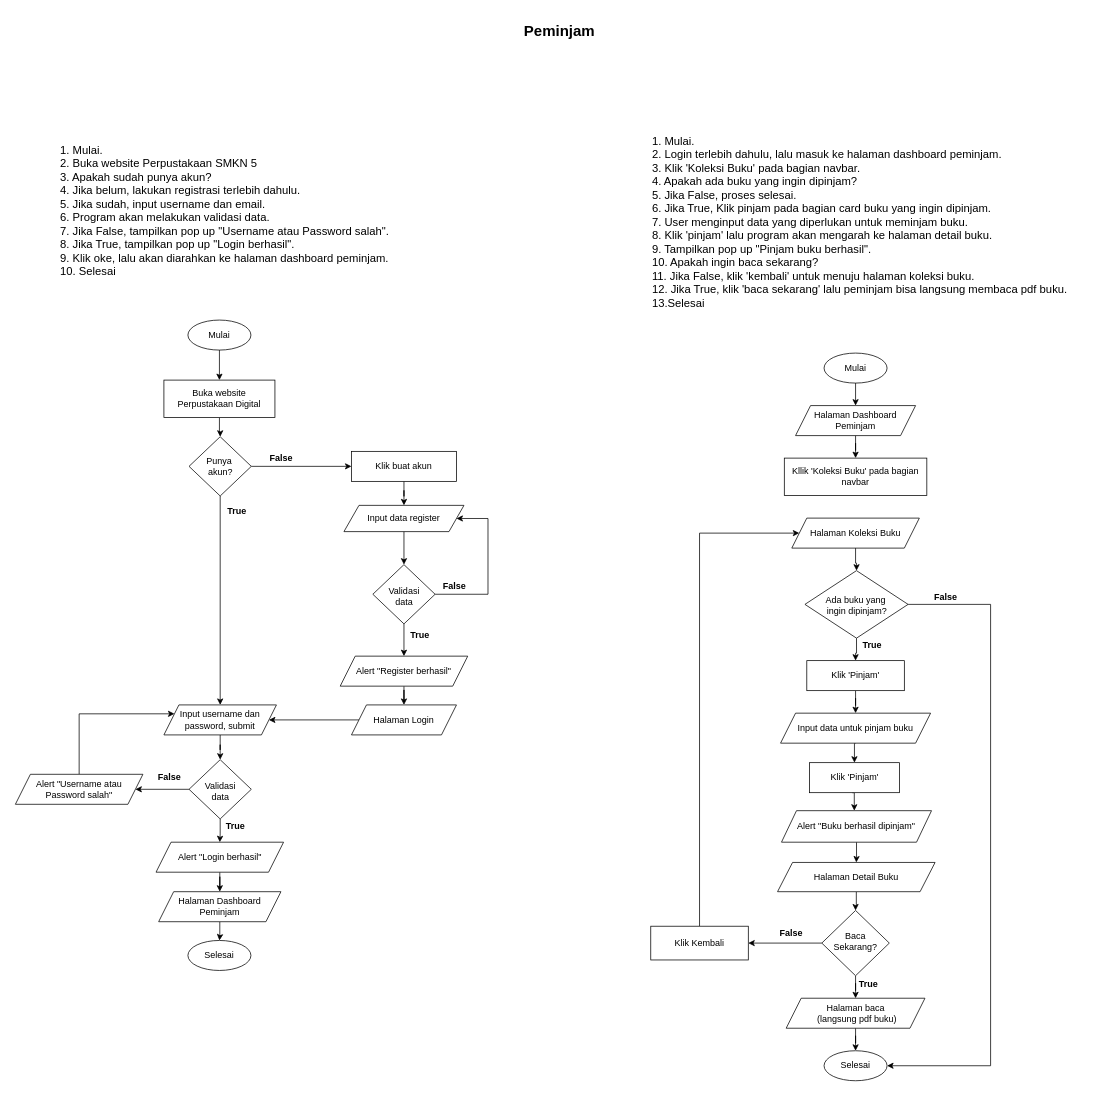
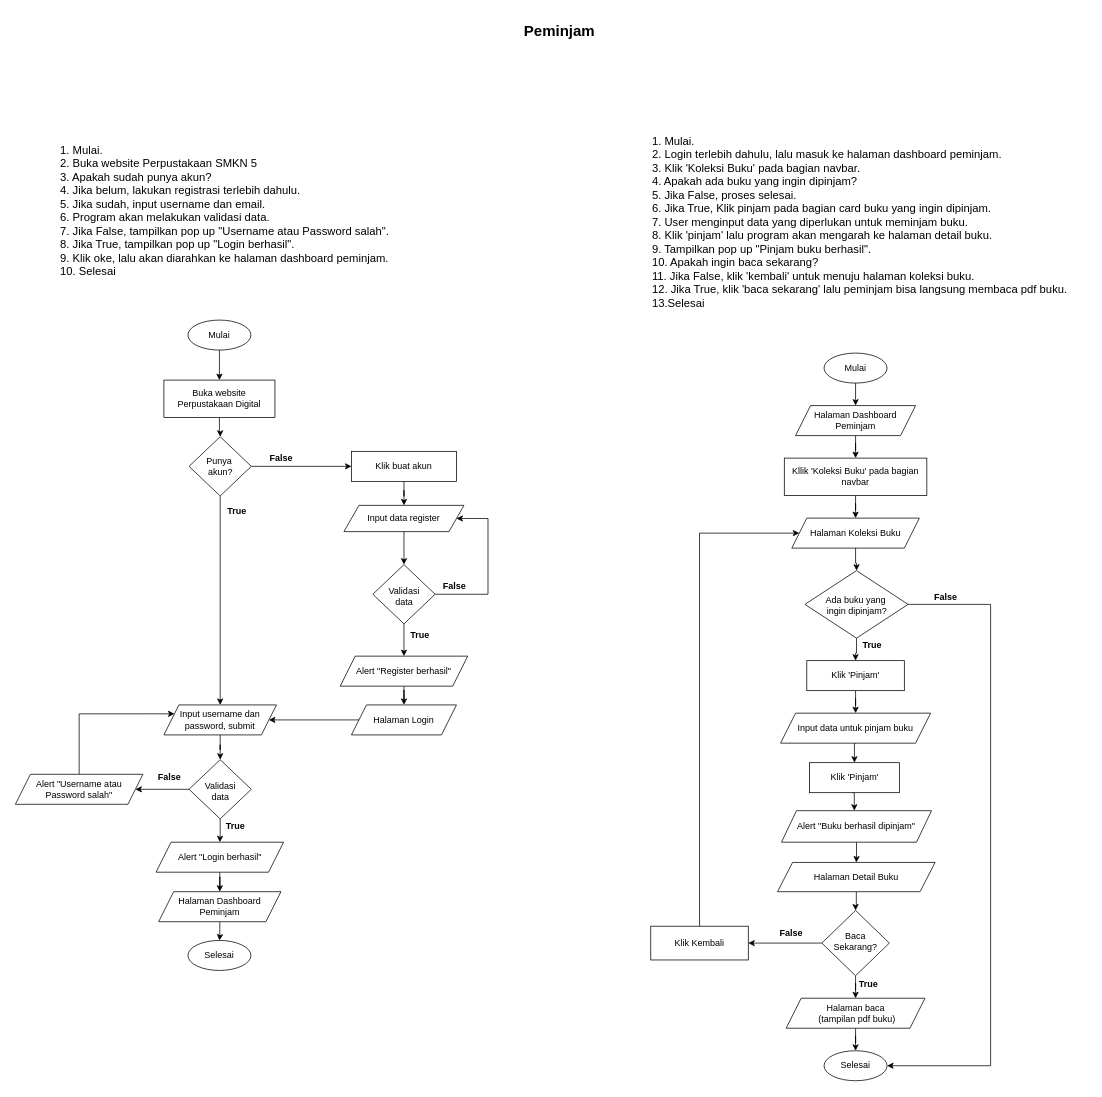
none -> (855, 509)
(856, 1013) -> (856, 1013)
